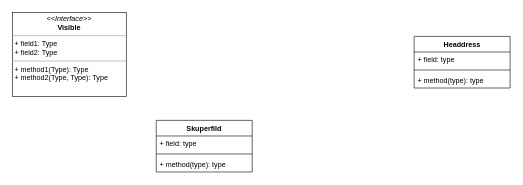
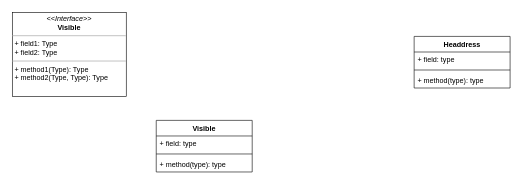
(204, 128) -> (204, 128)
